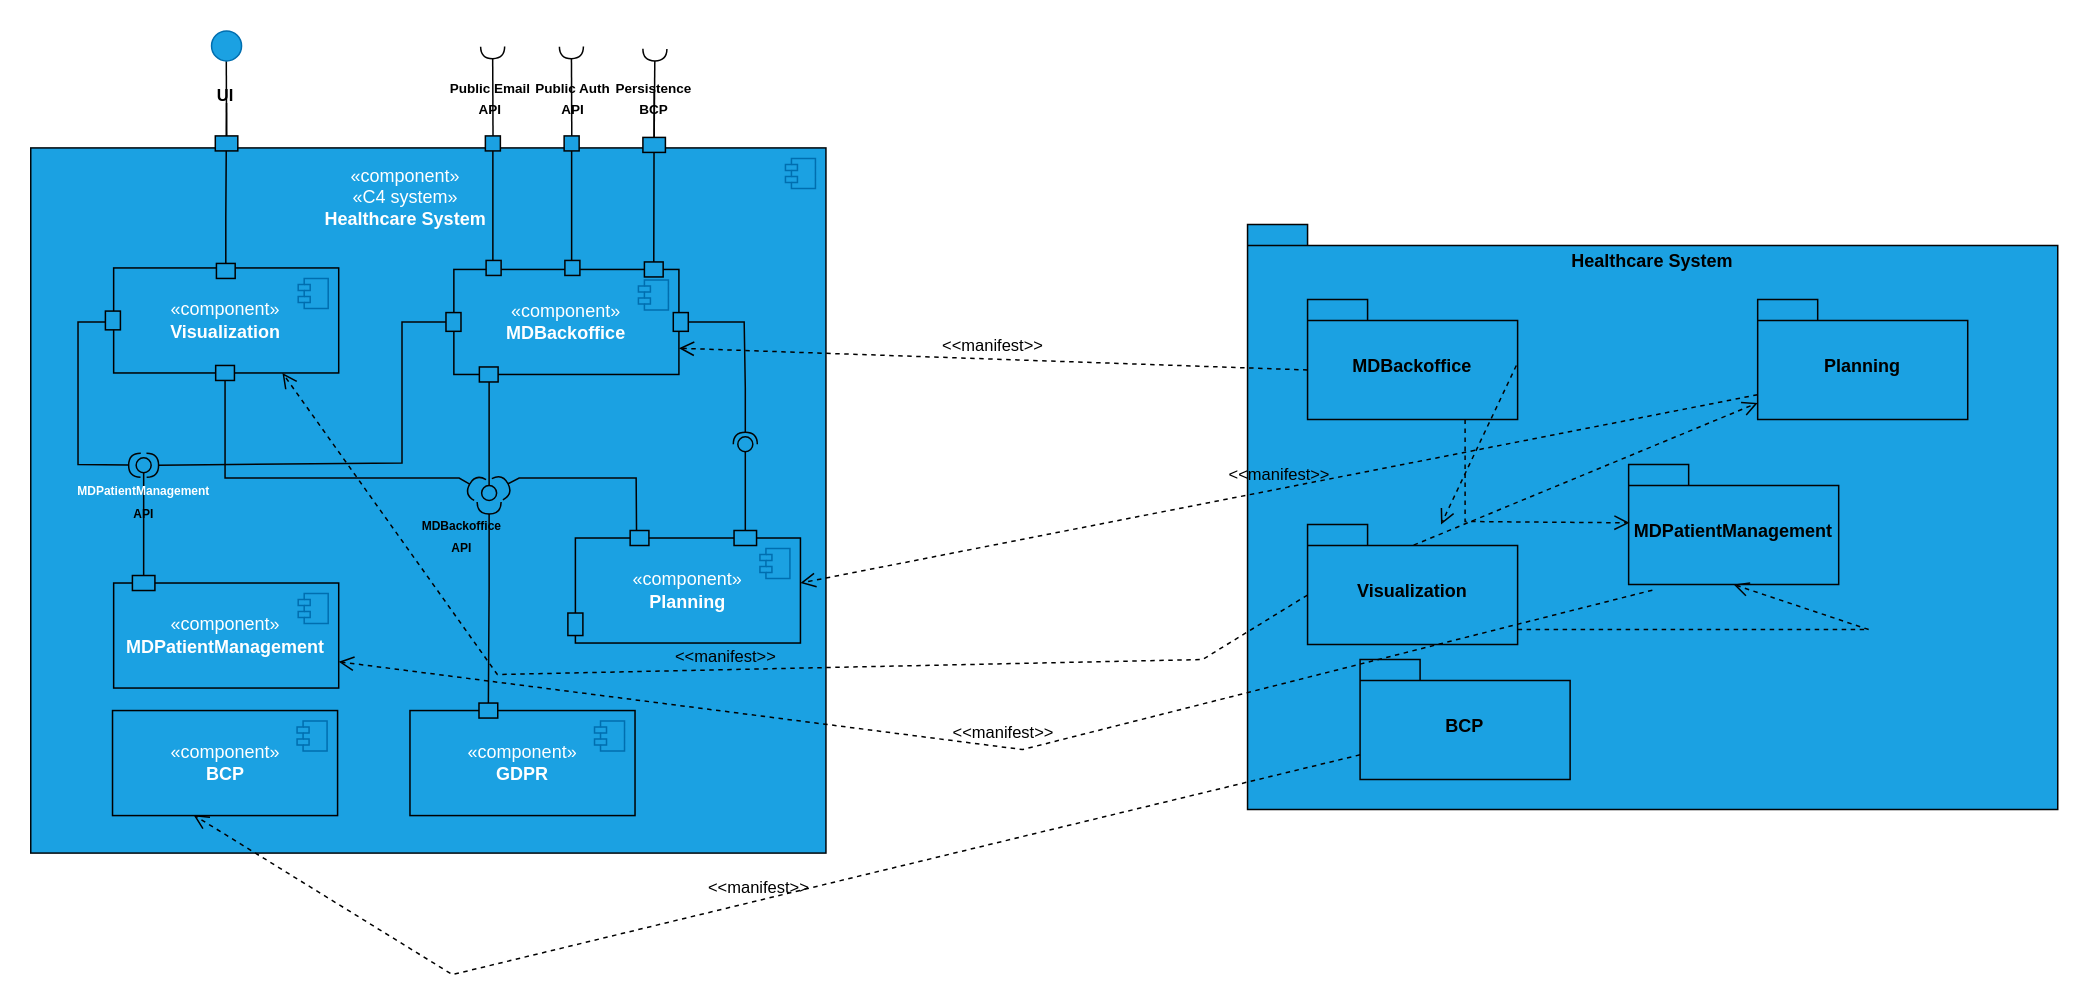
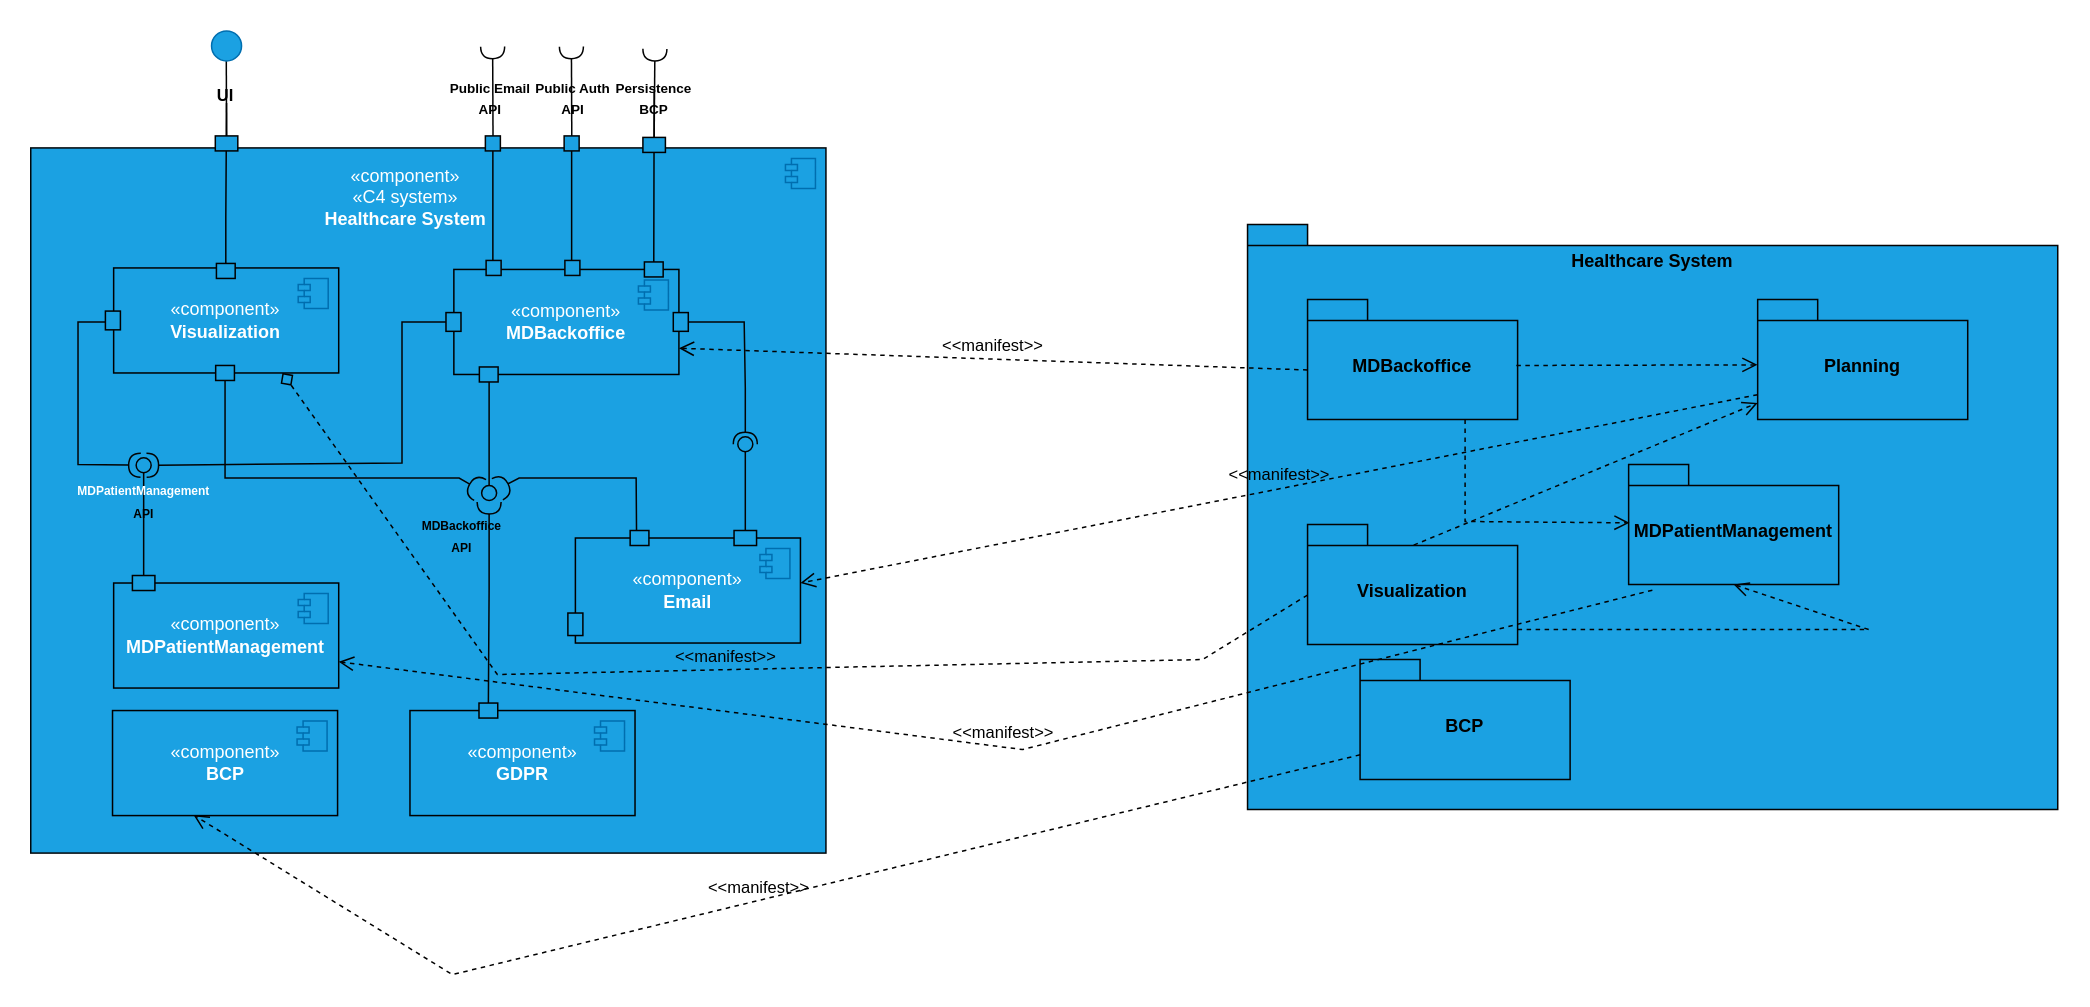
(288, 381) -> (291, 385)
(1492, 417) -> (1634, 365)
(688, 590) -> (688, 590)
